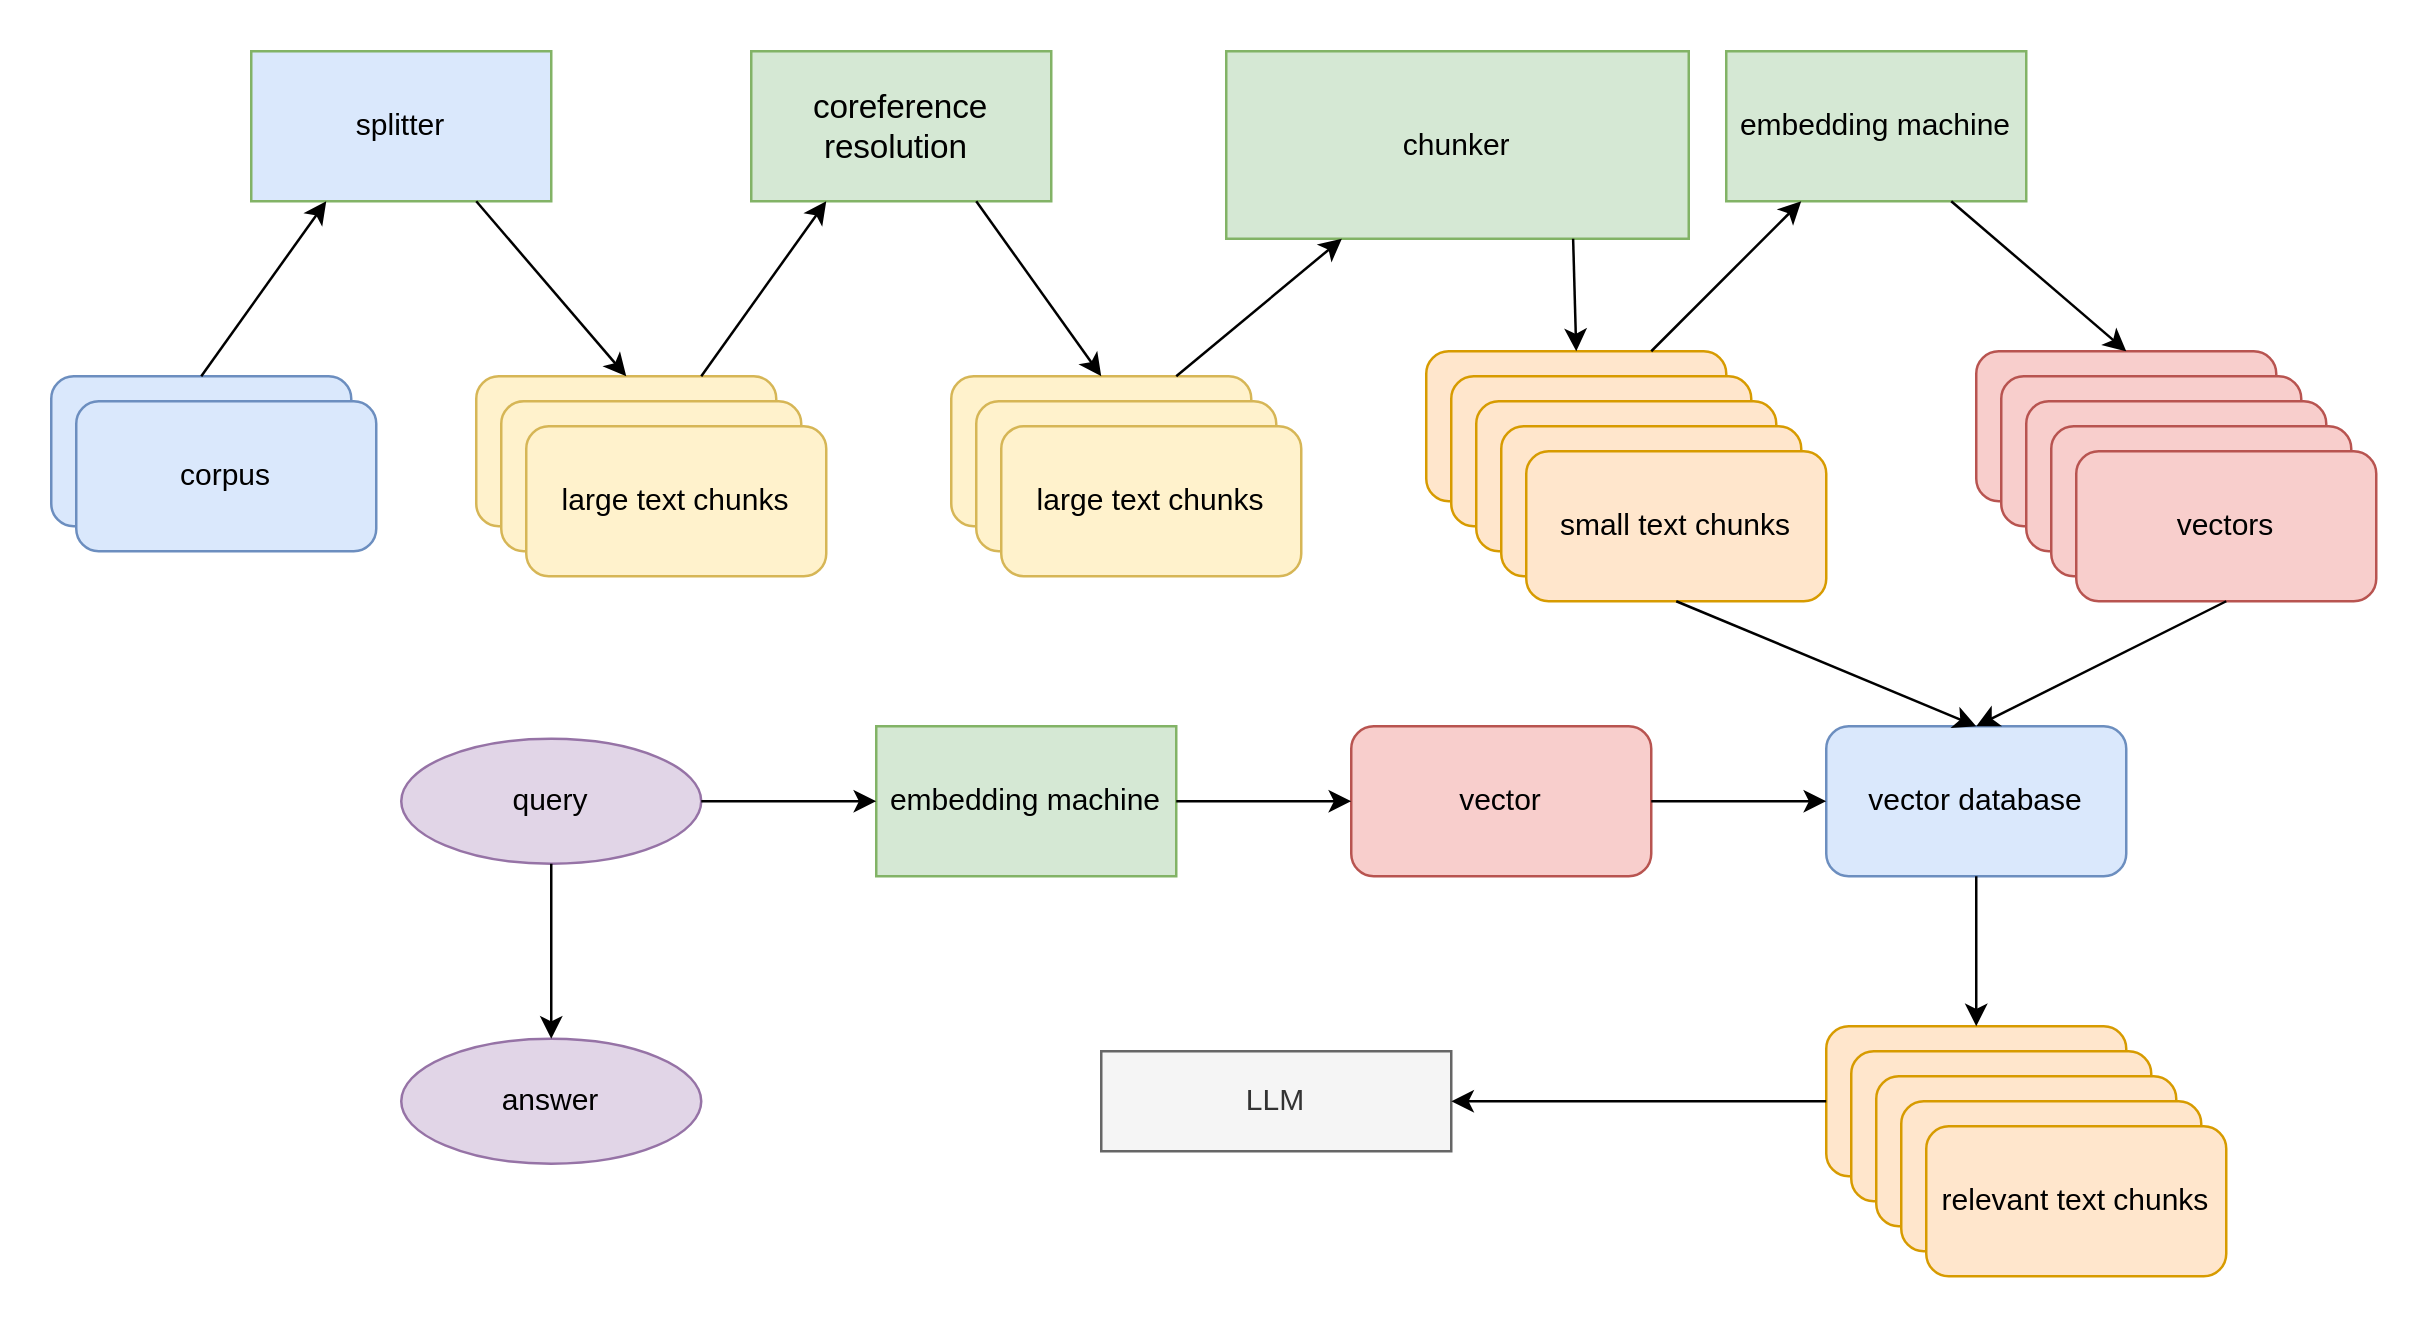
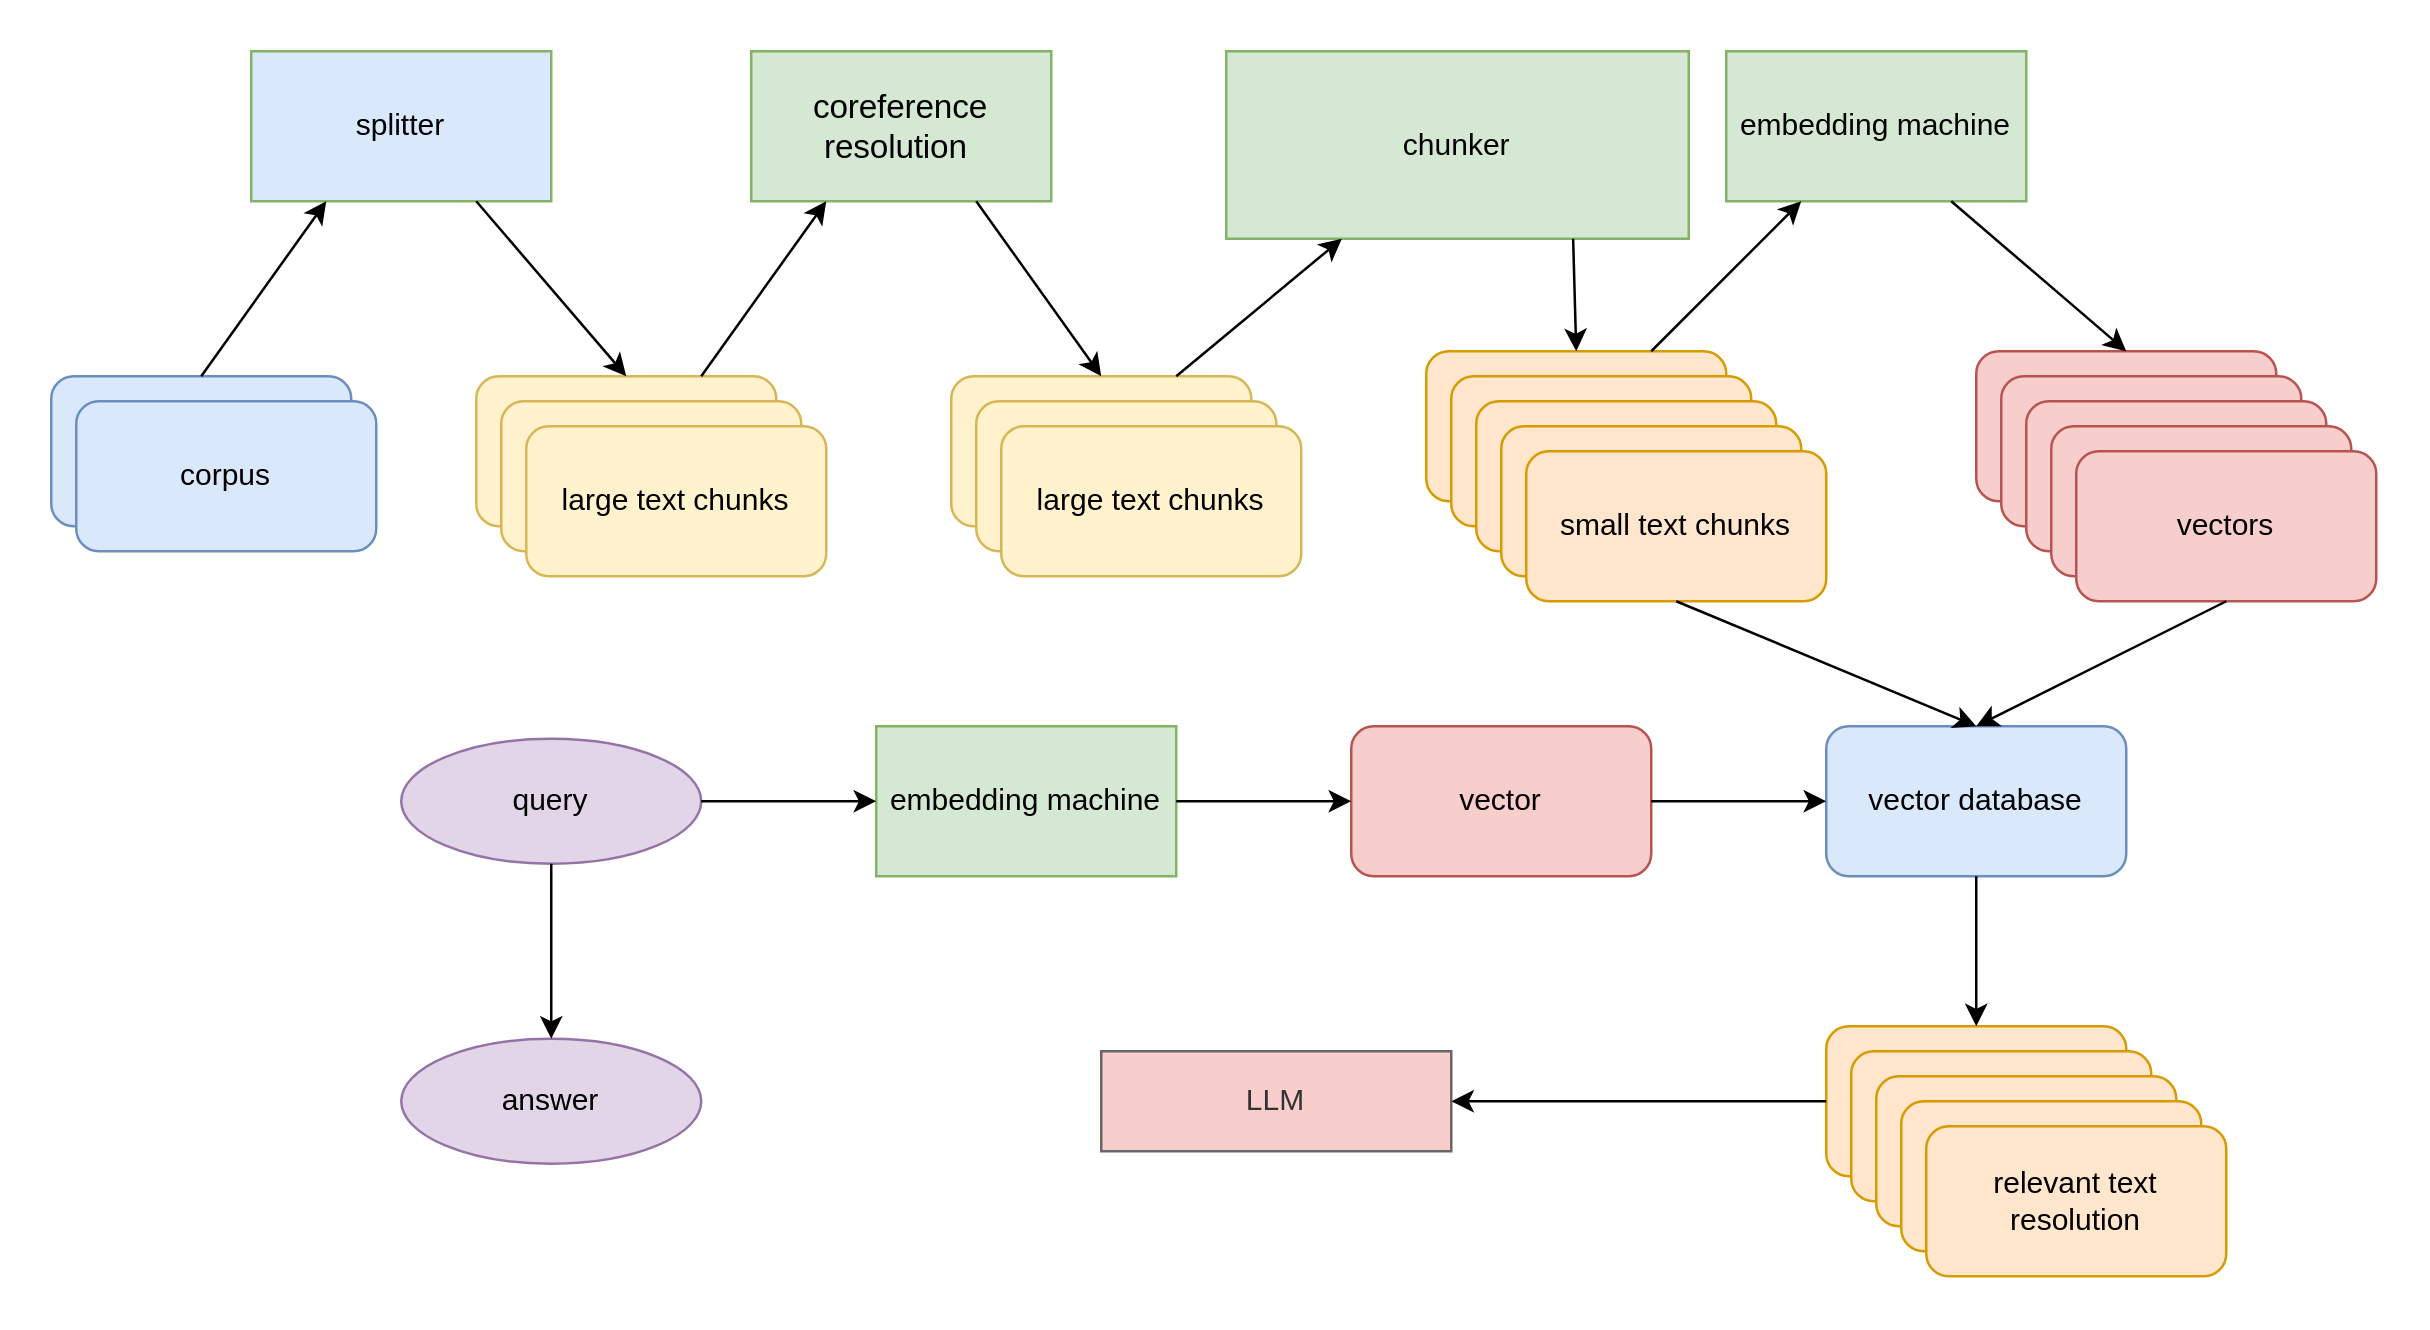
(1276, 1101) -> (1276, 1101)
(2076, 1201) -> (2076, 1201)
